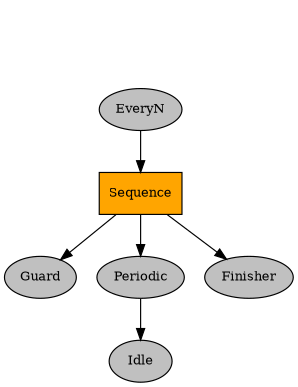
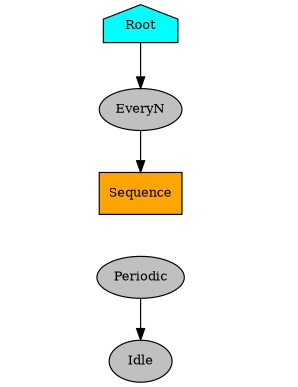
none -> (141, 26)
(141, 230) -> none
(40, 277) -> none
(249, 277) -> none
